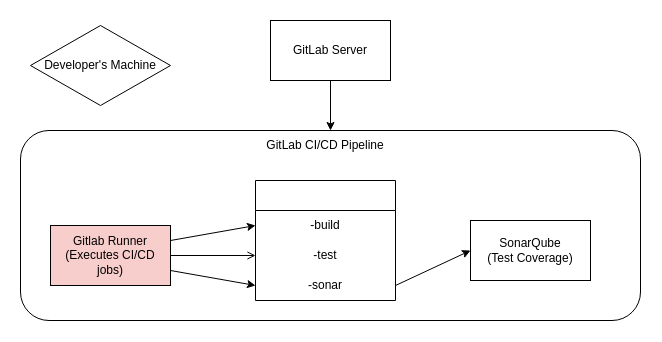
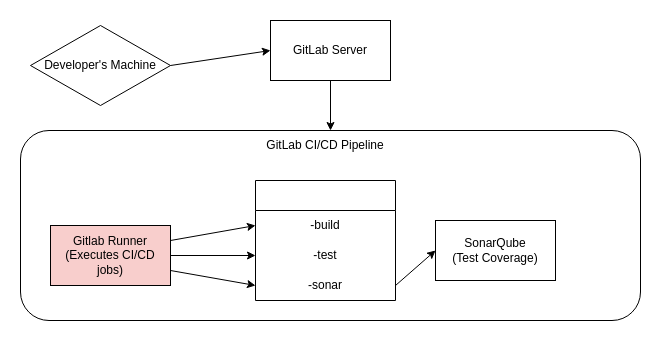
none -> (217, 58)
(531, 251) -> (496, 251)
(248, 256) -> (247, 256)
